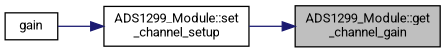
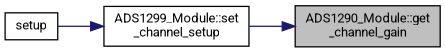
(31, 26) -> (31, 26)
(368, 26) -> (368, 26)
